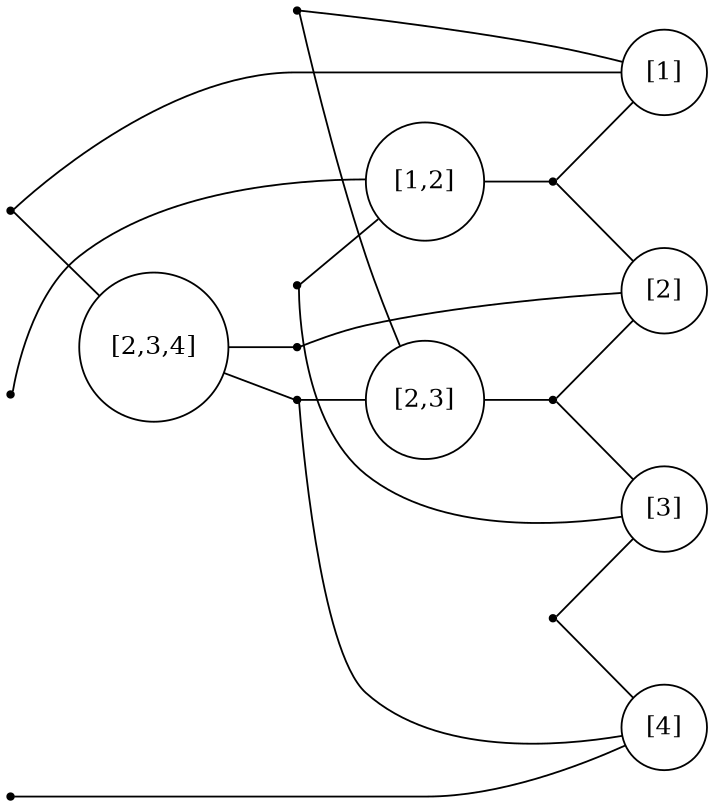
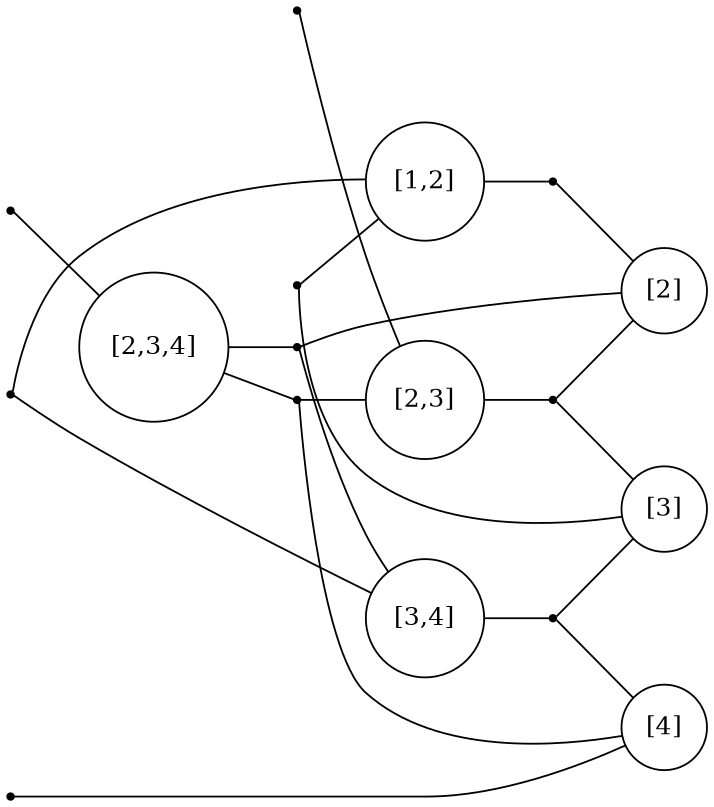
(664, 72) -> none
none -> (425, 618)
